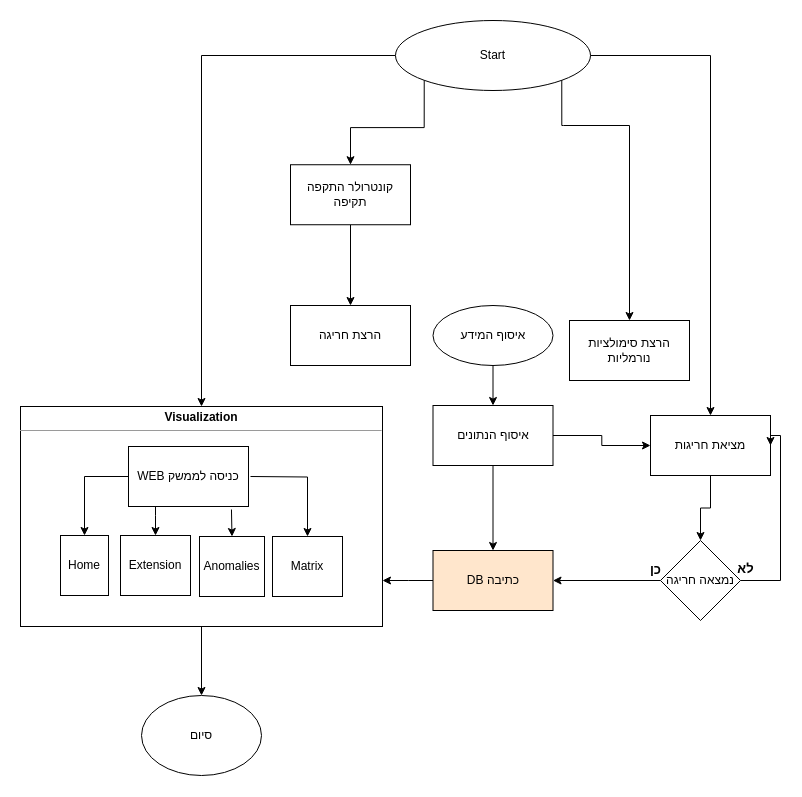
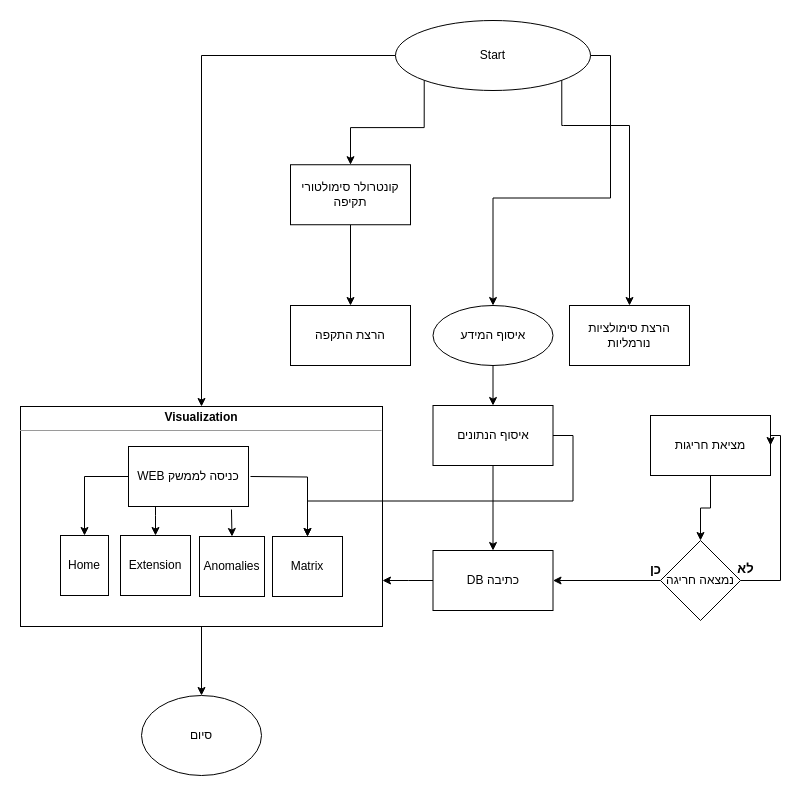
(711, 181) -> (574, 198)
(351, 195) -> (351, 195)
(351, 336) -> (351, 336)
(630, 351) -> (630, 336)
(603, 446) -> (475, 501)
(493, 581) -> (493, 581)
